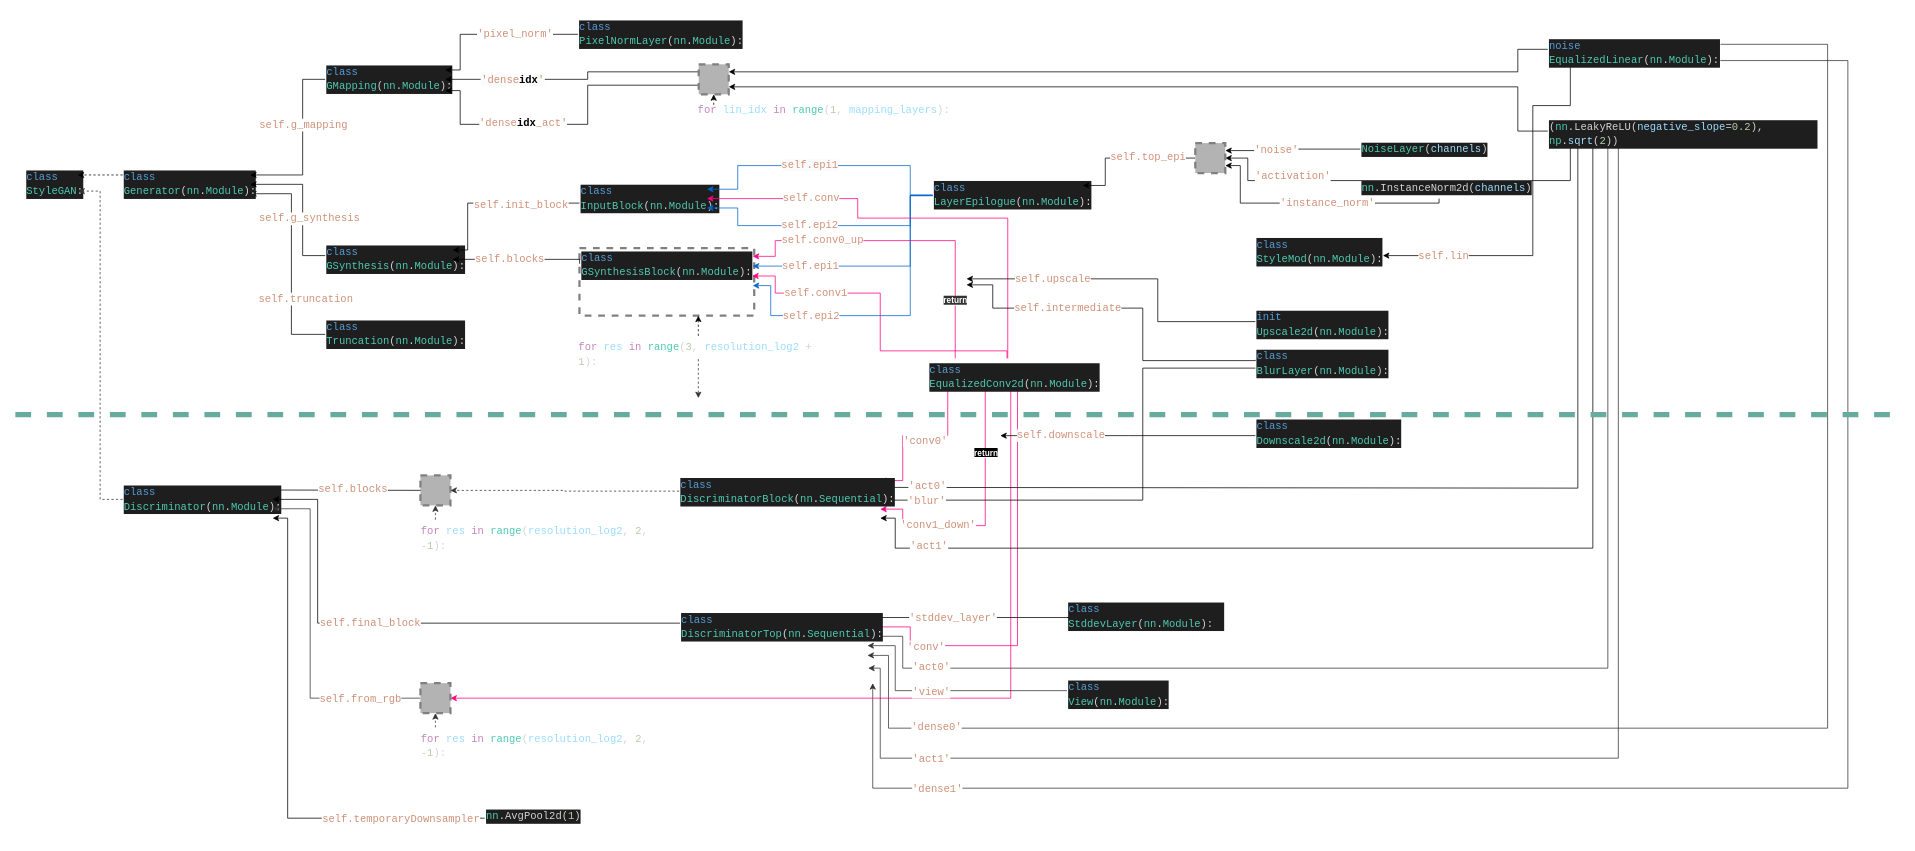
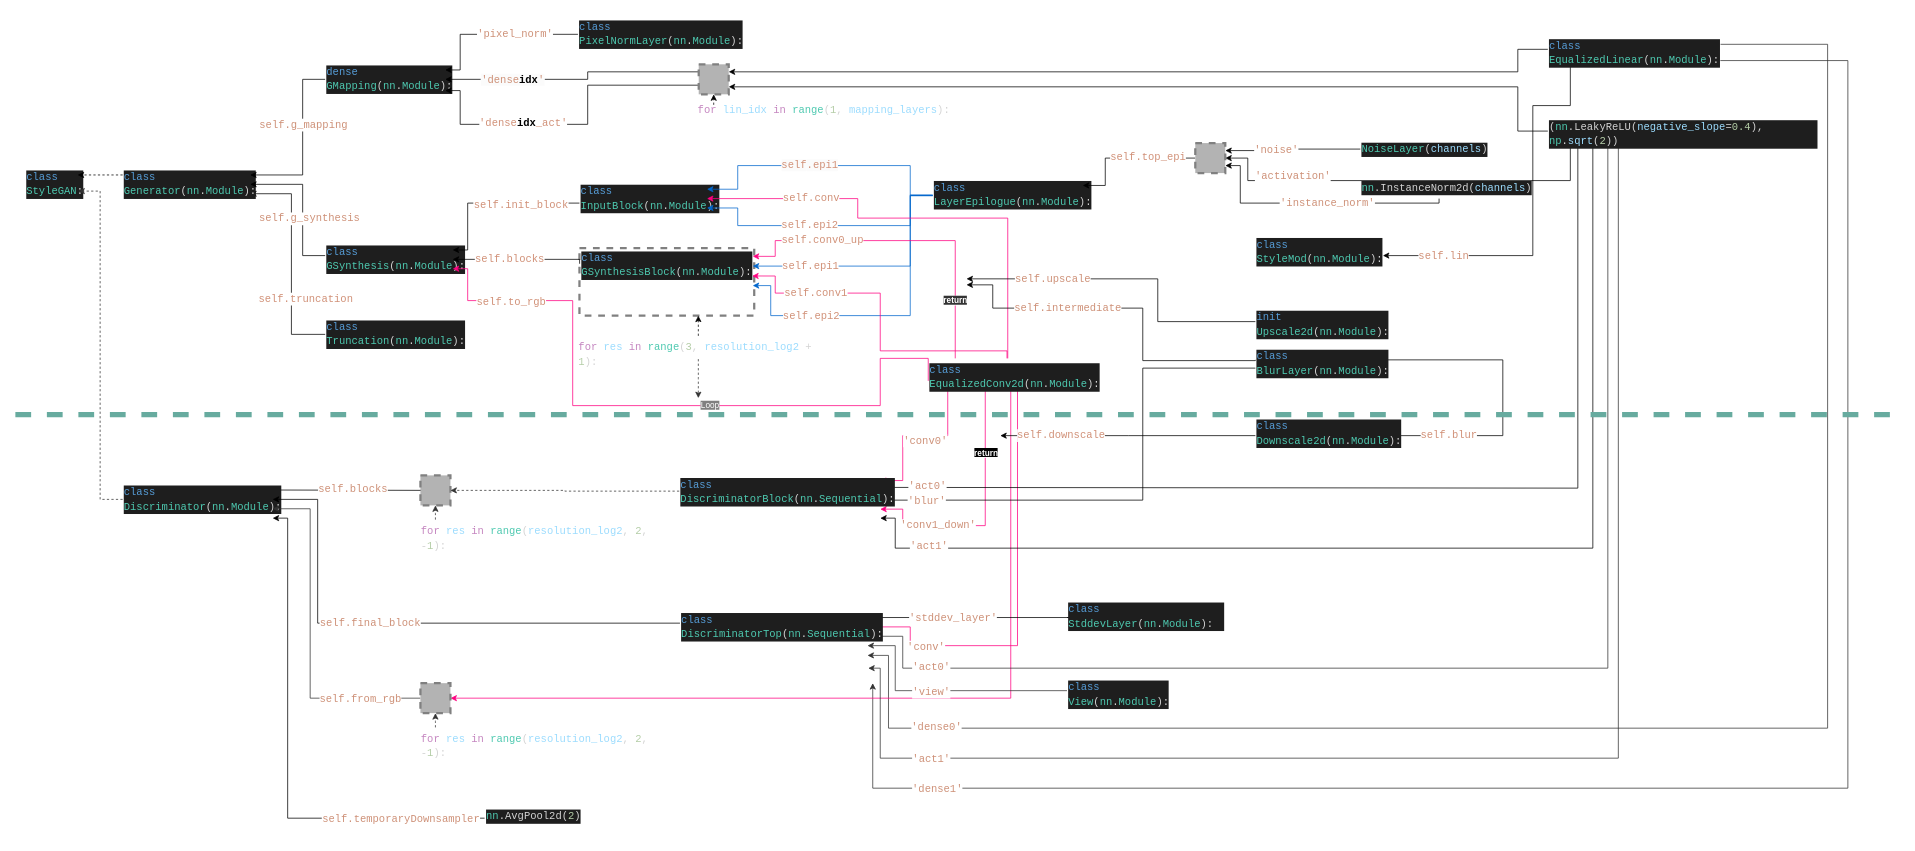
(1623, 45) -> (1623, 45)
(385, 71) -> (386, 76)
(1657, 126) -> (1657, 126)
none -> (1503, 391)
none -> (710, 405)
(522, 815) -> (522, 815)
